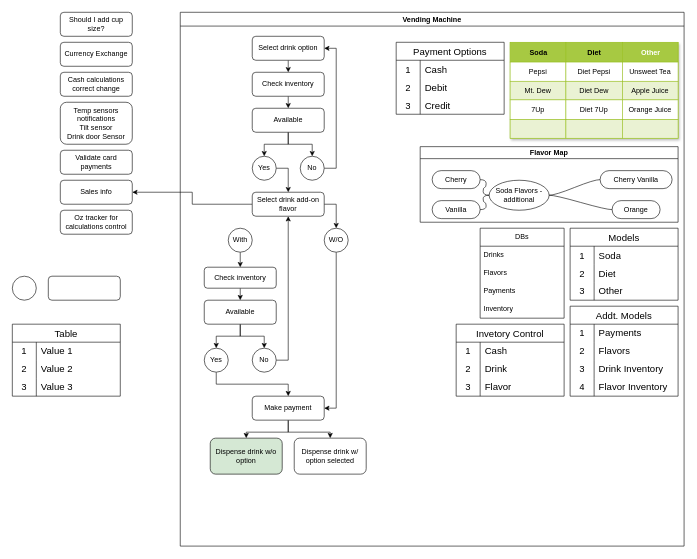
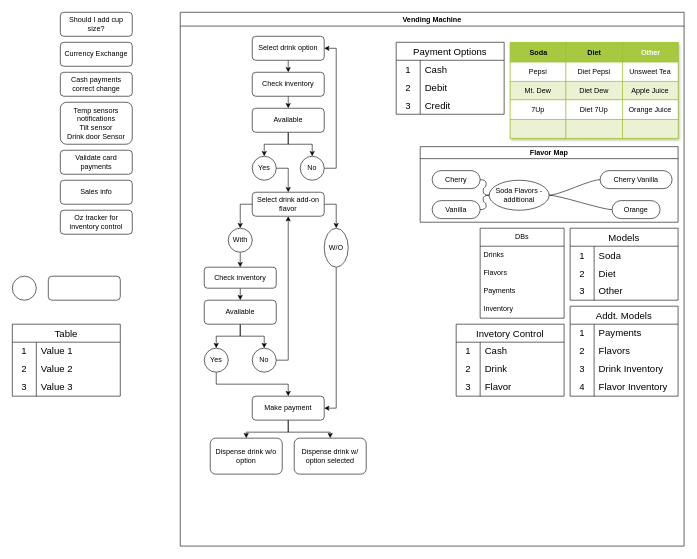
(96, 84) -> (96, 84)
(192, 204) -> (240, 222)
(96, 222) -> (96, 222)
(336, 240) -> (336, 248)
(246, 456) -> (246, 456)
